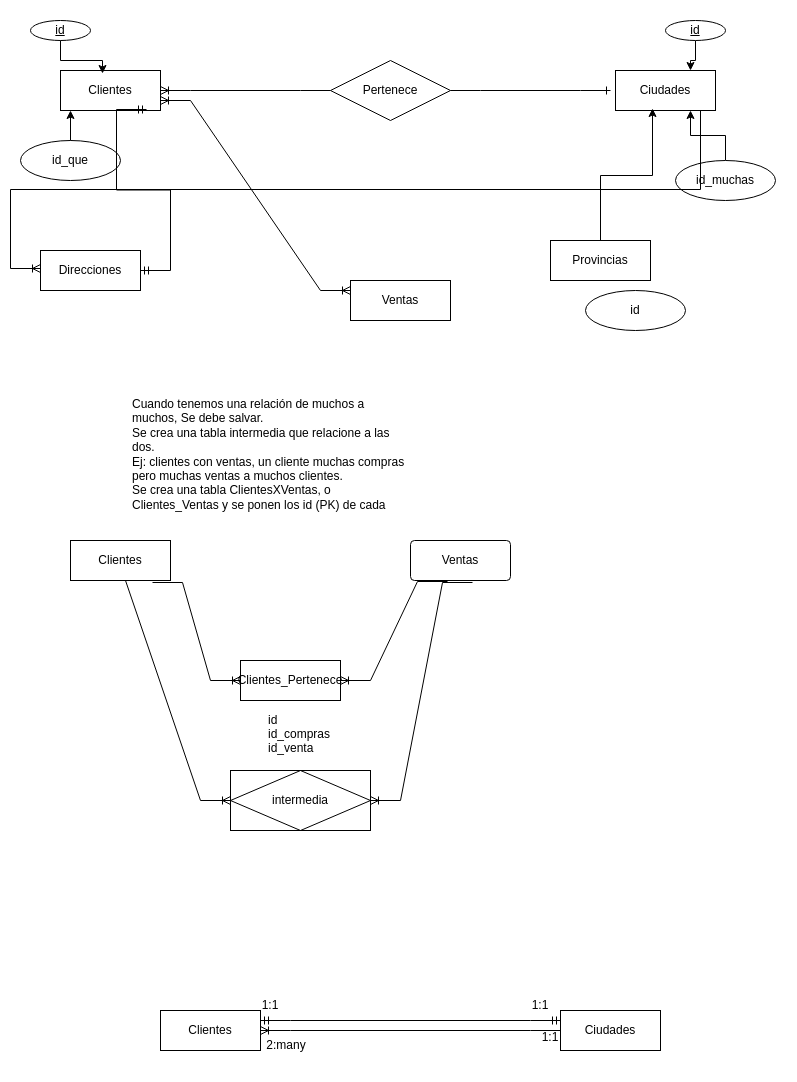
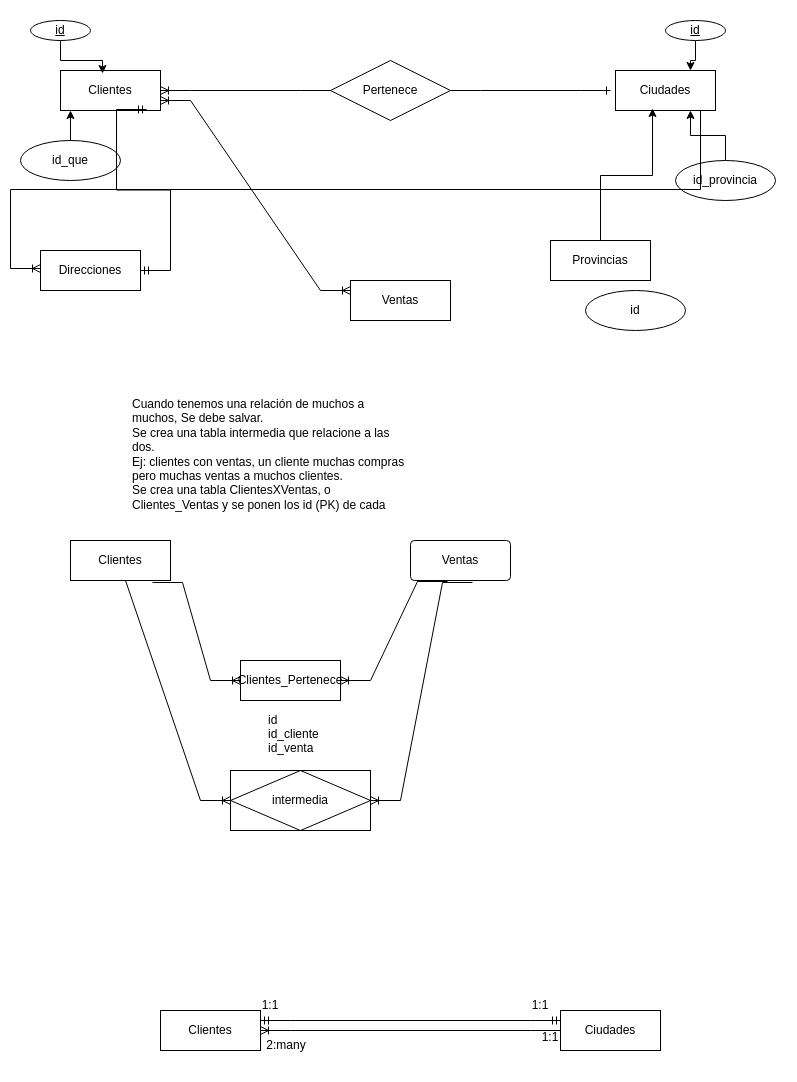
(726, 181) -> (726, 181)
(273, 720) -> (273, 720)
